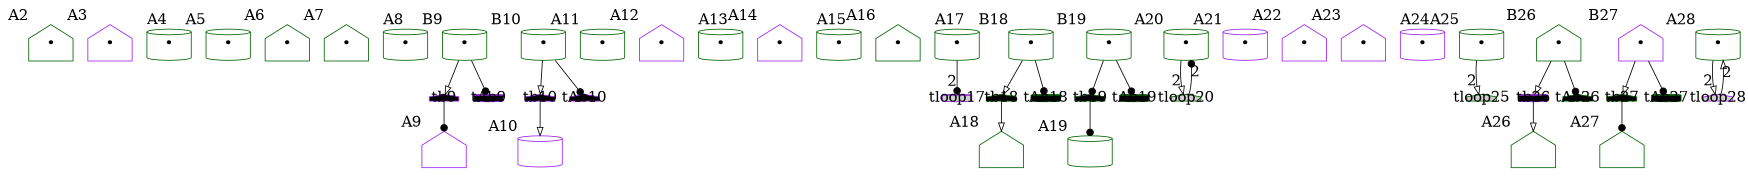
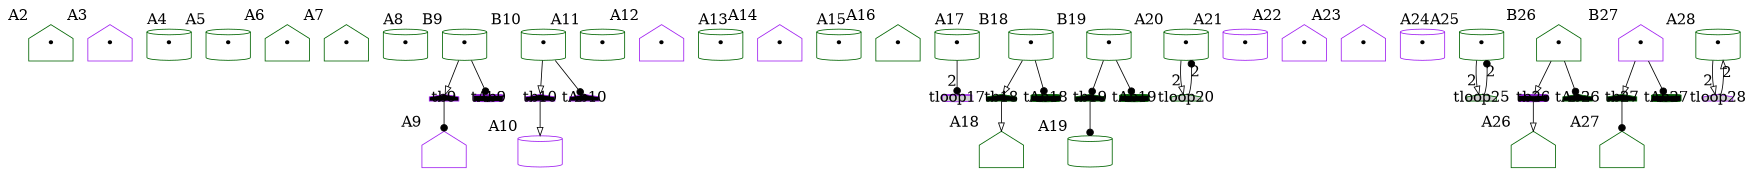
none -> (1487, 81)
